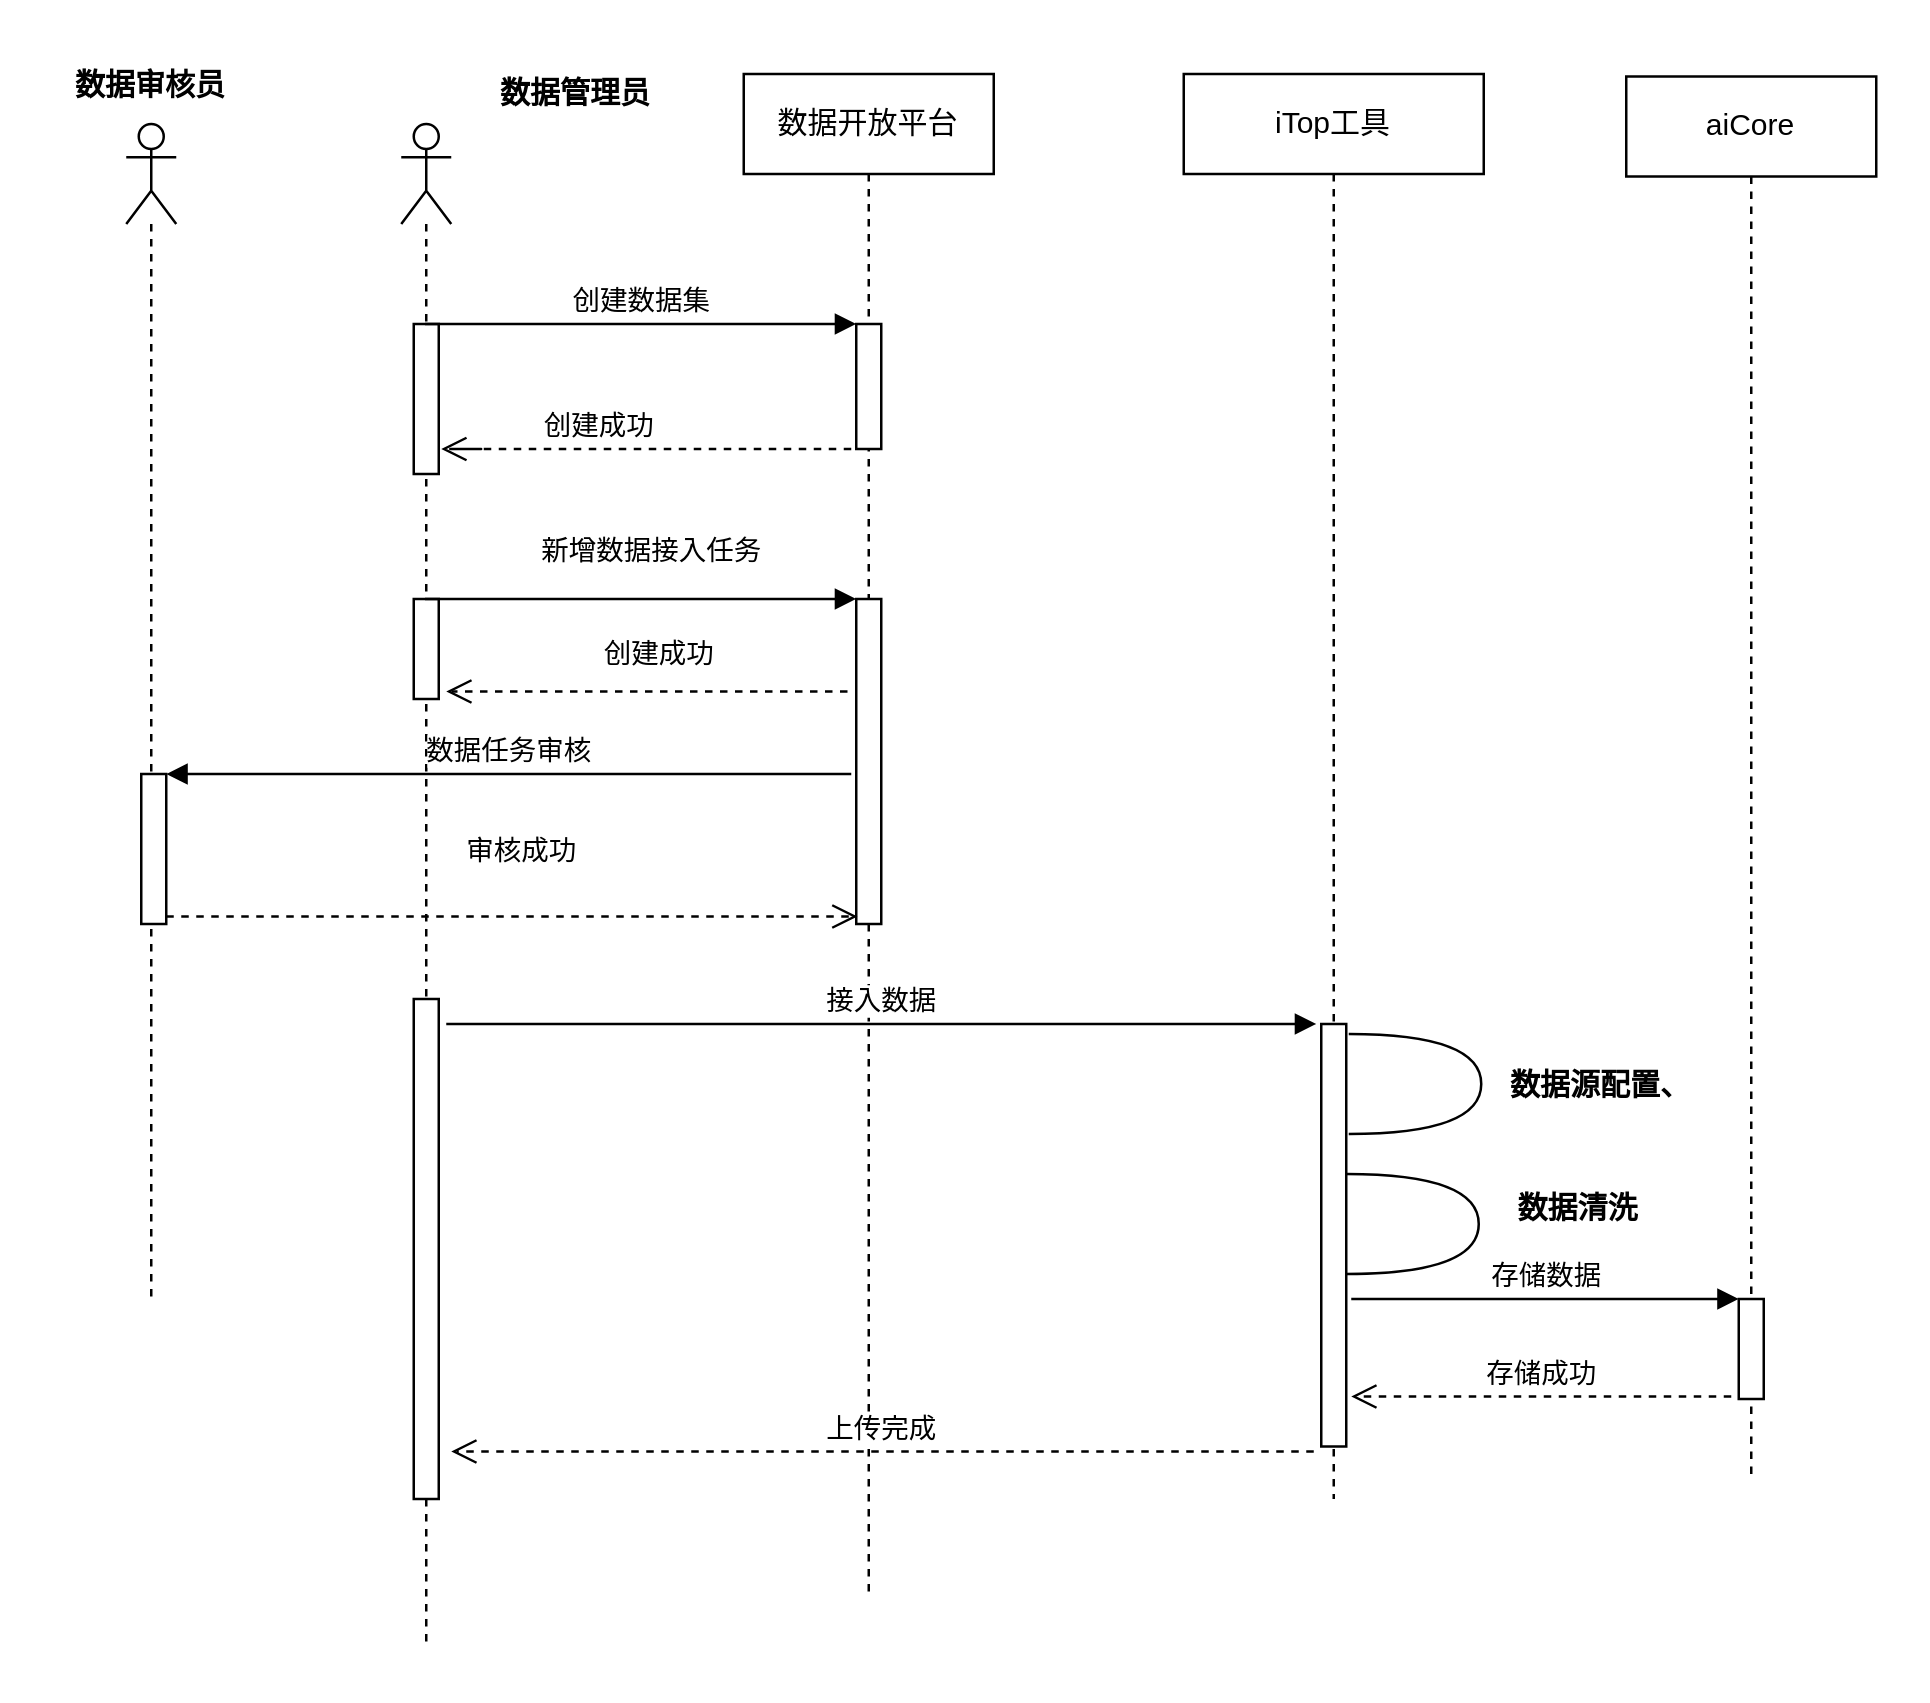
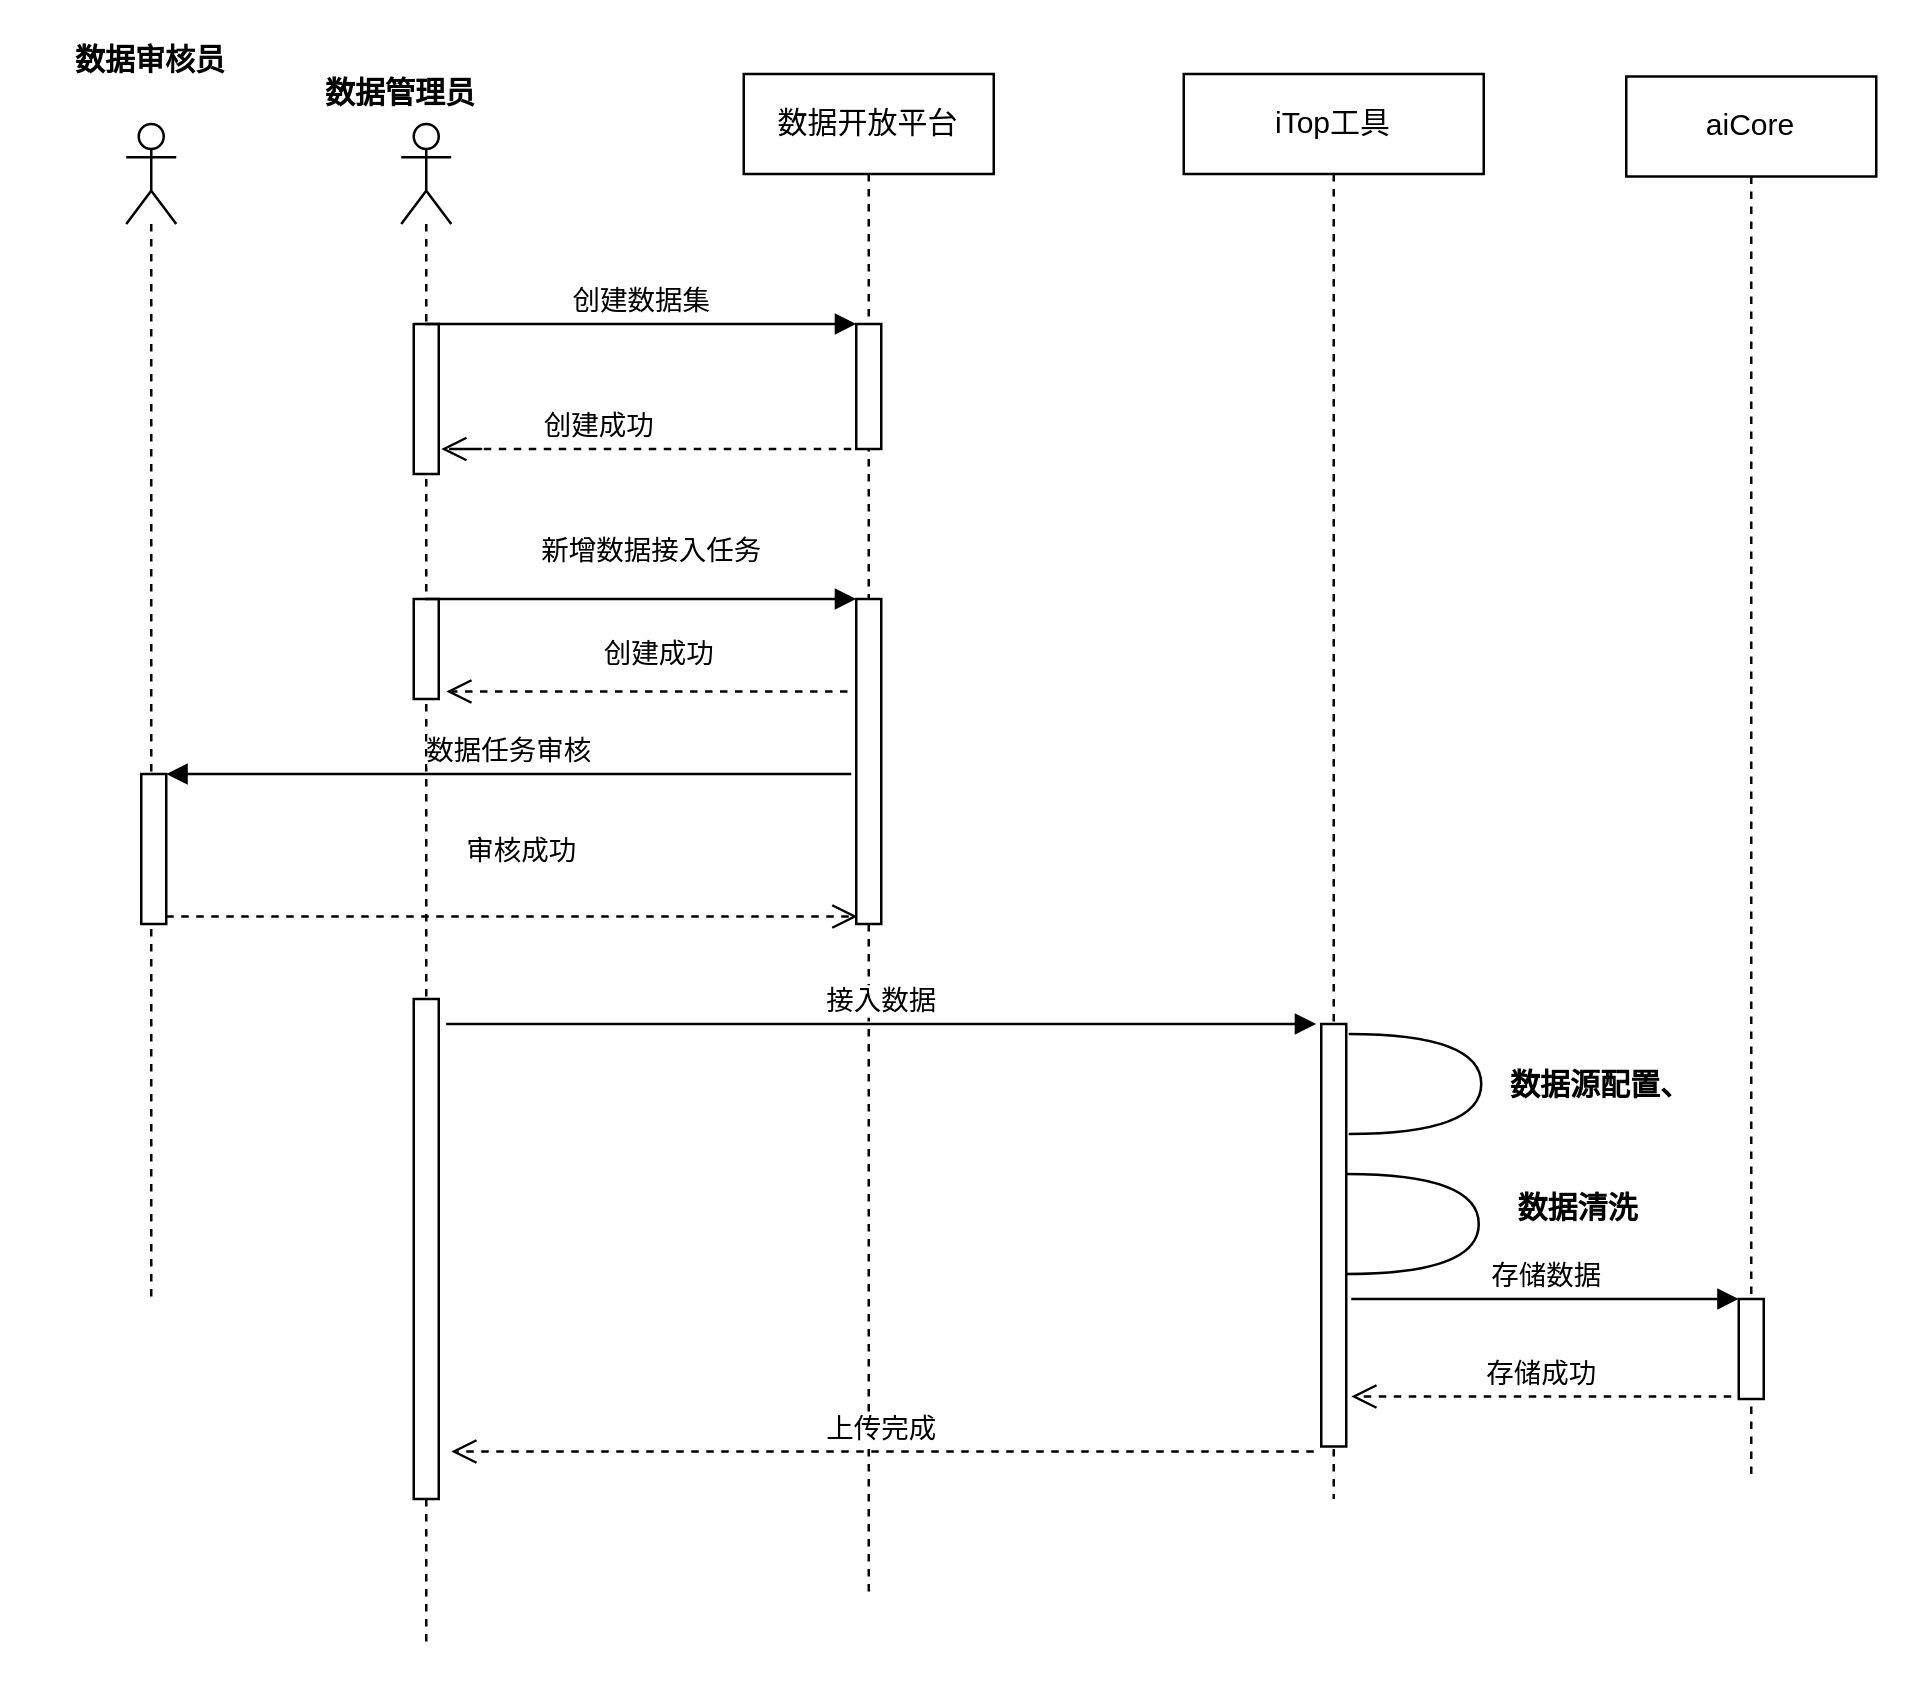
(151, 84) -> (151, 59)
(576, 91) -> (401, 91)
